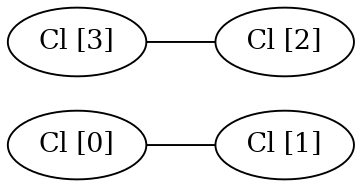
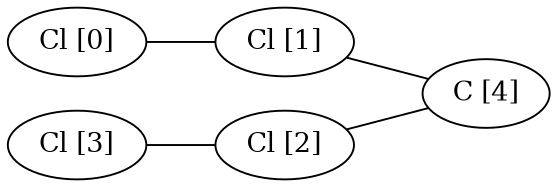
none -> (486, 94)
